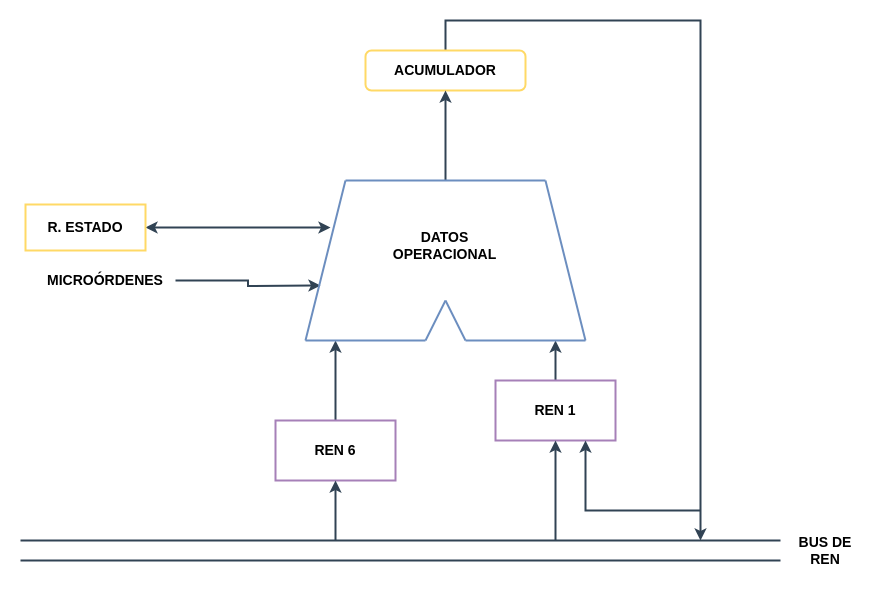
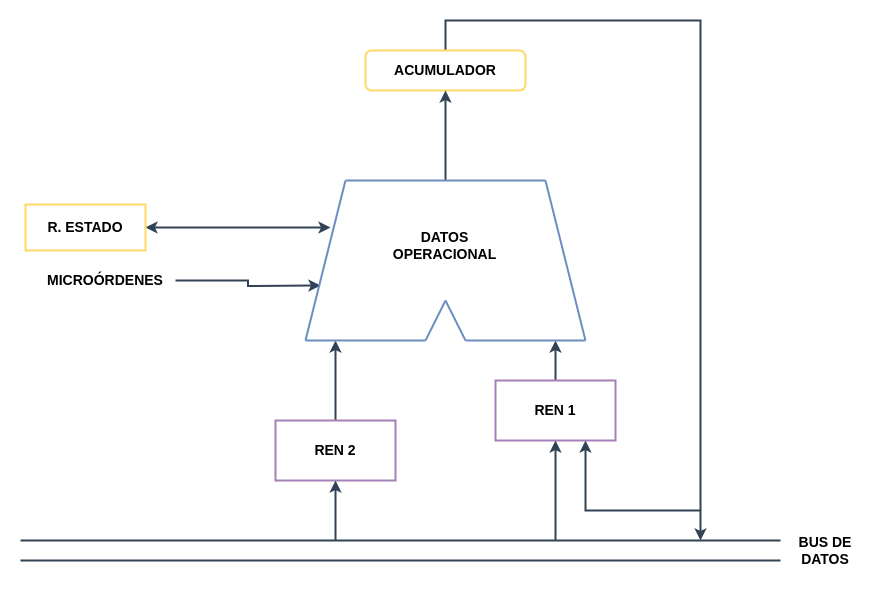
(336, 451) -> (336, 451)
(826, 551) -> (826, 551)
